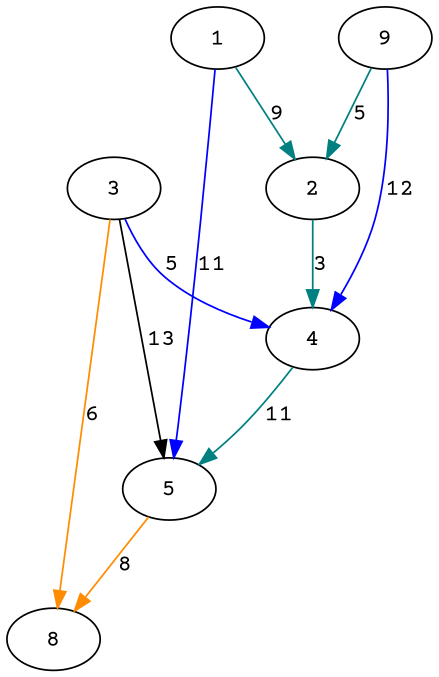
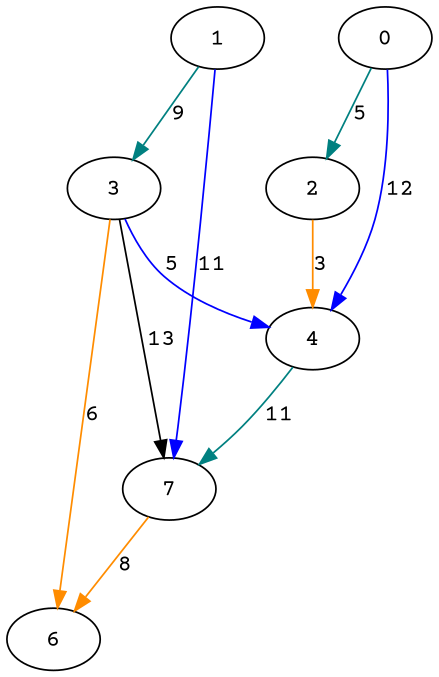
(385, 38) -> (385, 38)
(261, 106) -> (171, 106)
(313, 255) -> (313, 255)
(169, 489) -> (169, 489)
(54, 639) -> (54, 639)
